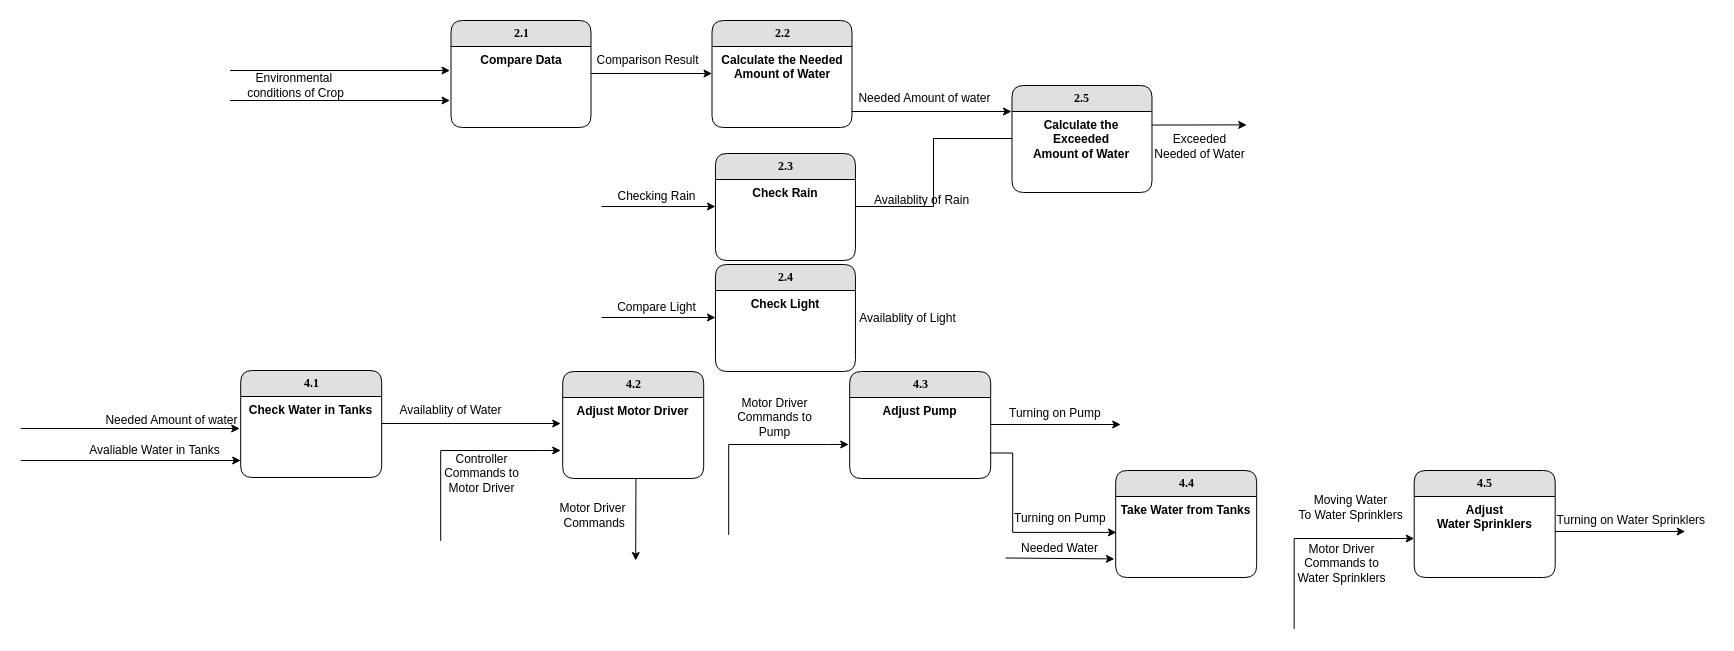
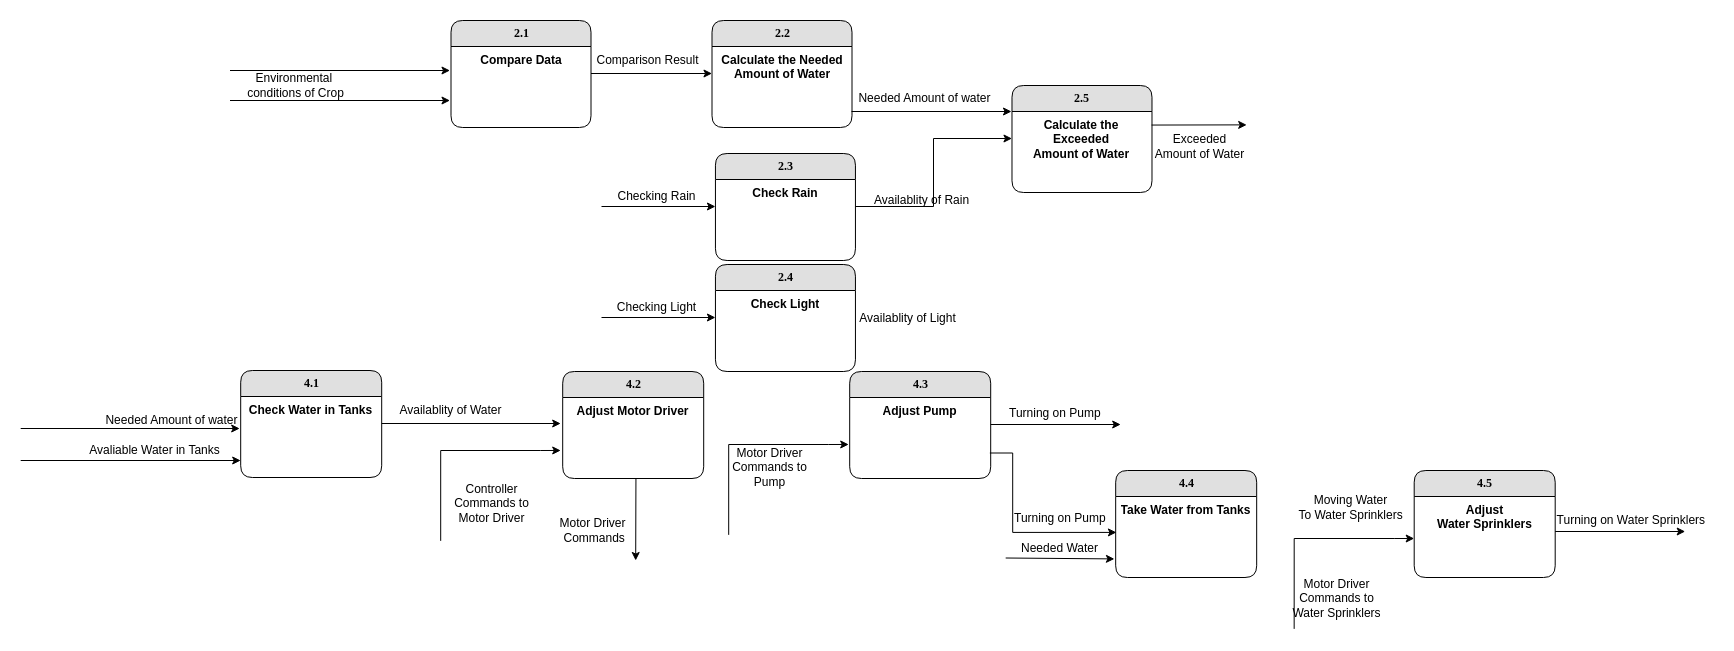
(1006, 139) -> (1004, 139)
(1200, 147) -> (1200, 147)
(657, 308) -> (657, 308)
(775, 418) -> (770, 468)
(482, 474) -> (492, 504)
(593, 516) -> (593, 531)
(1341, 564) -> (1336, 599)
